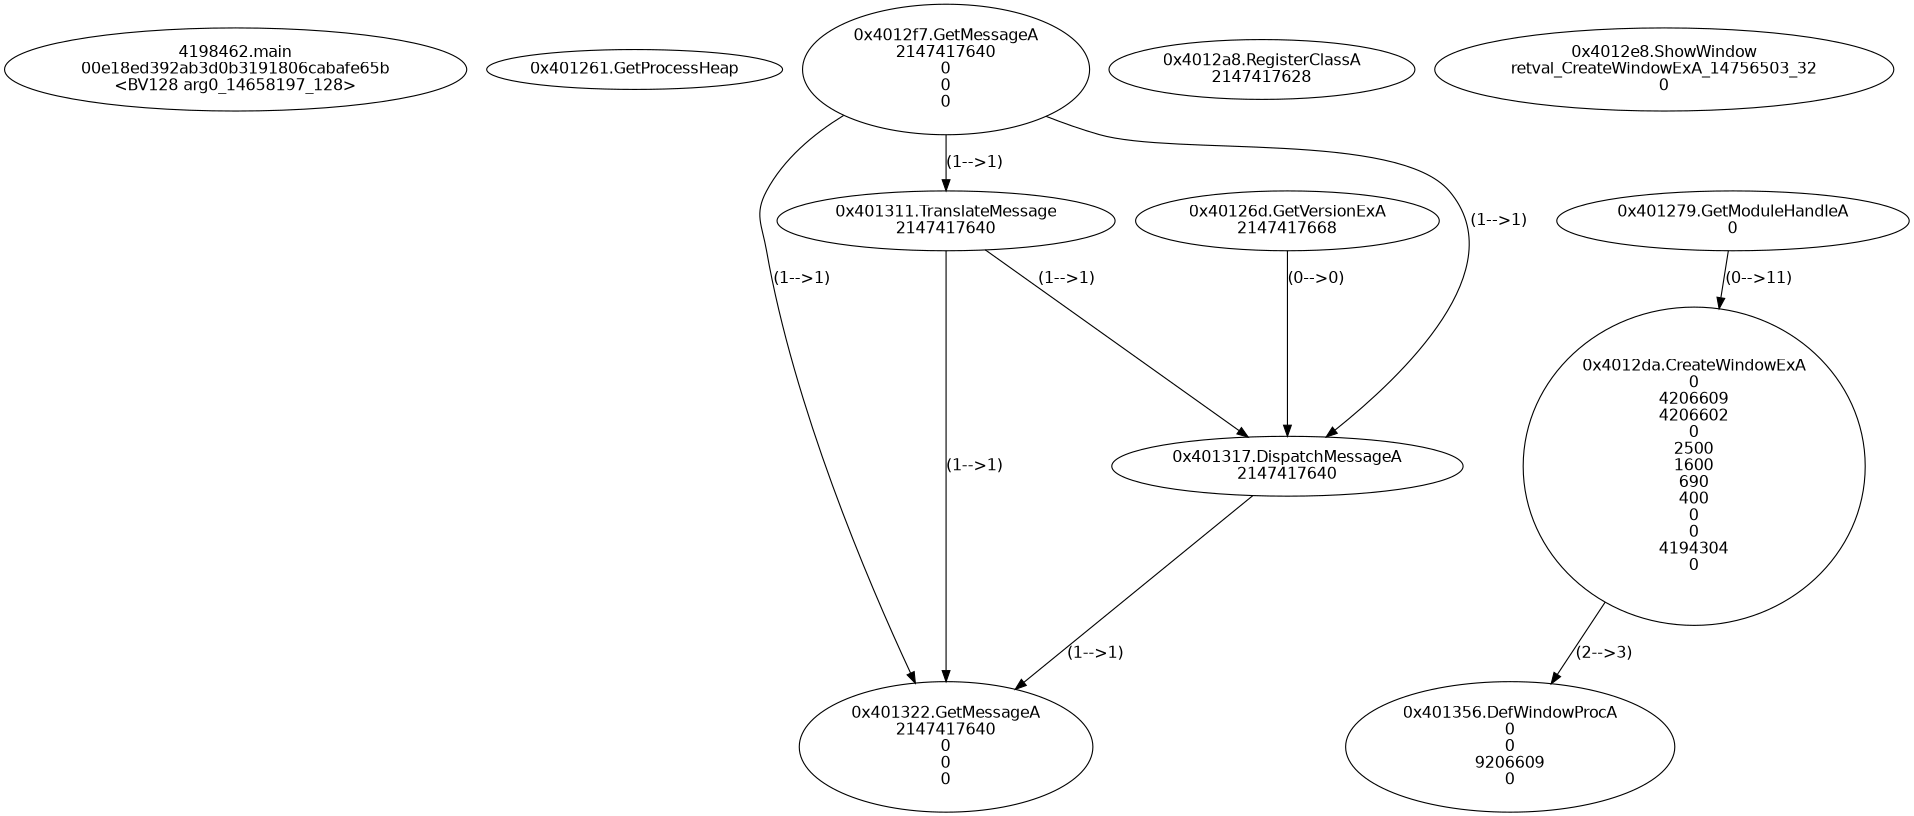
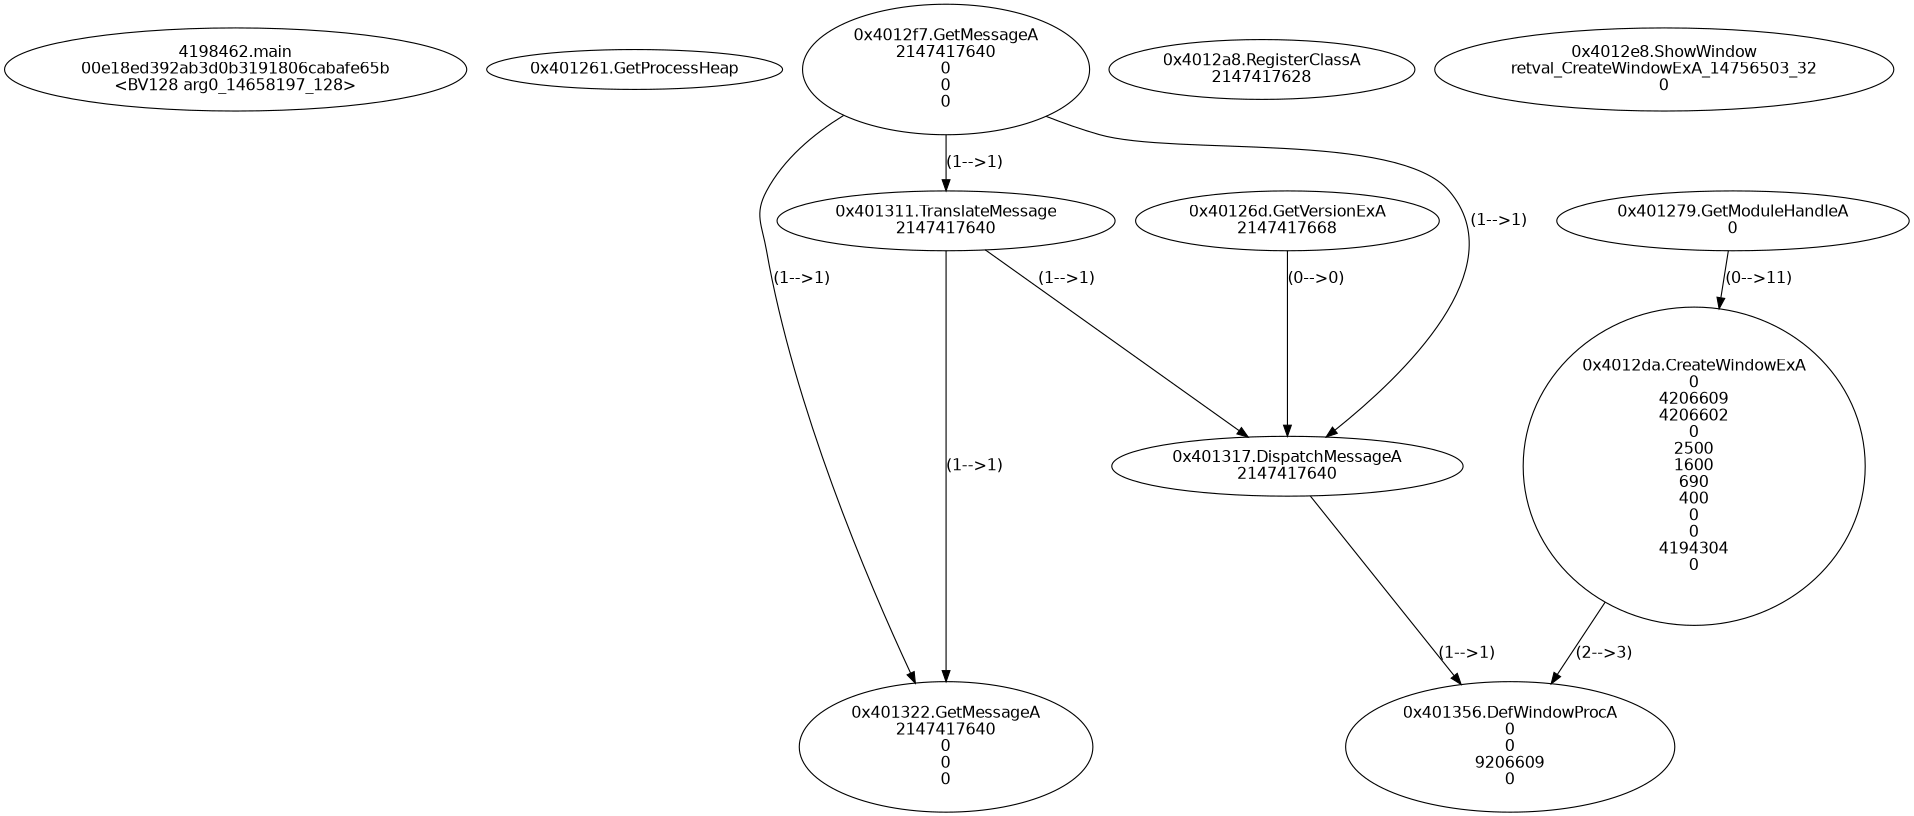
(1138, 589) -> (1382, 586)
